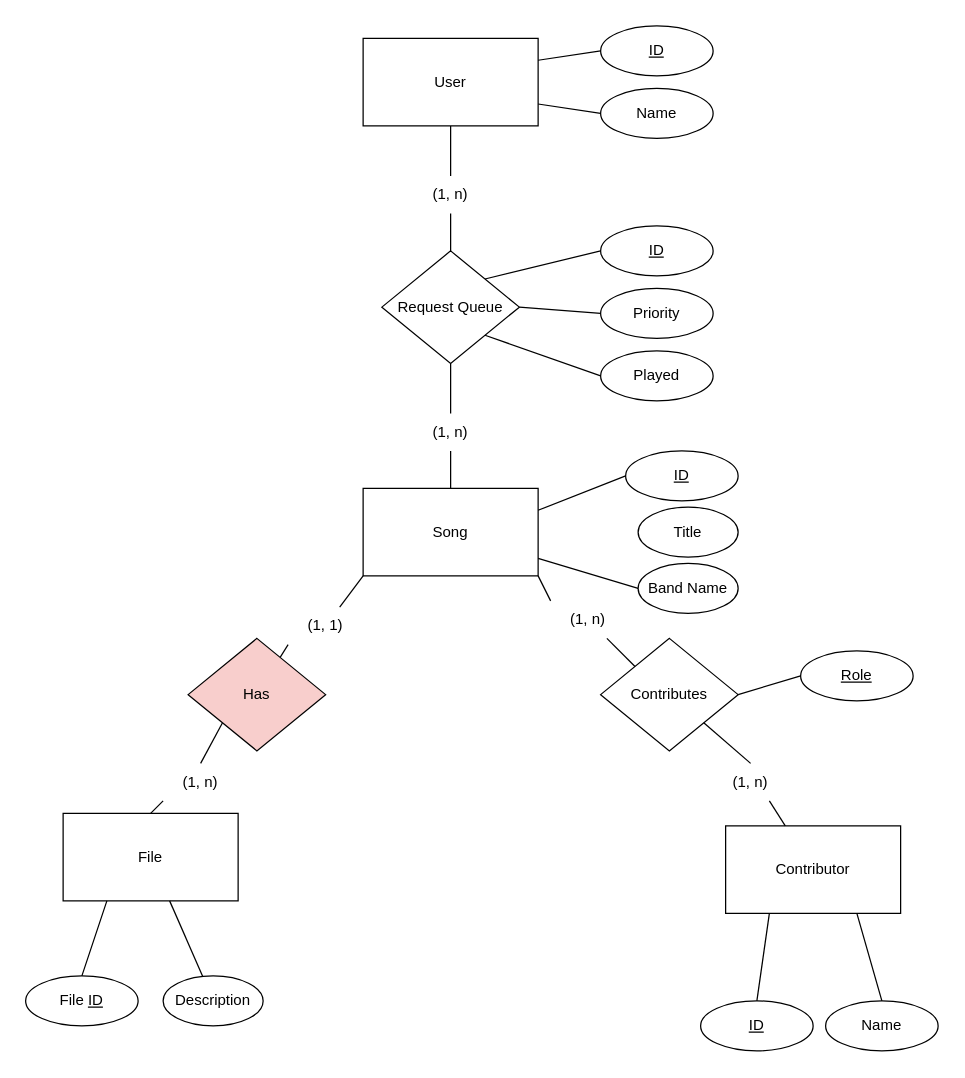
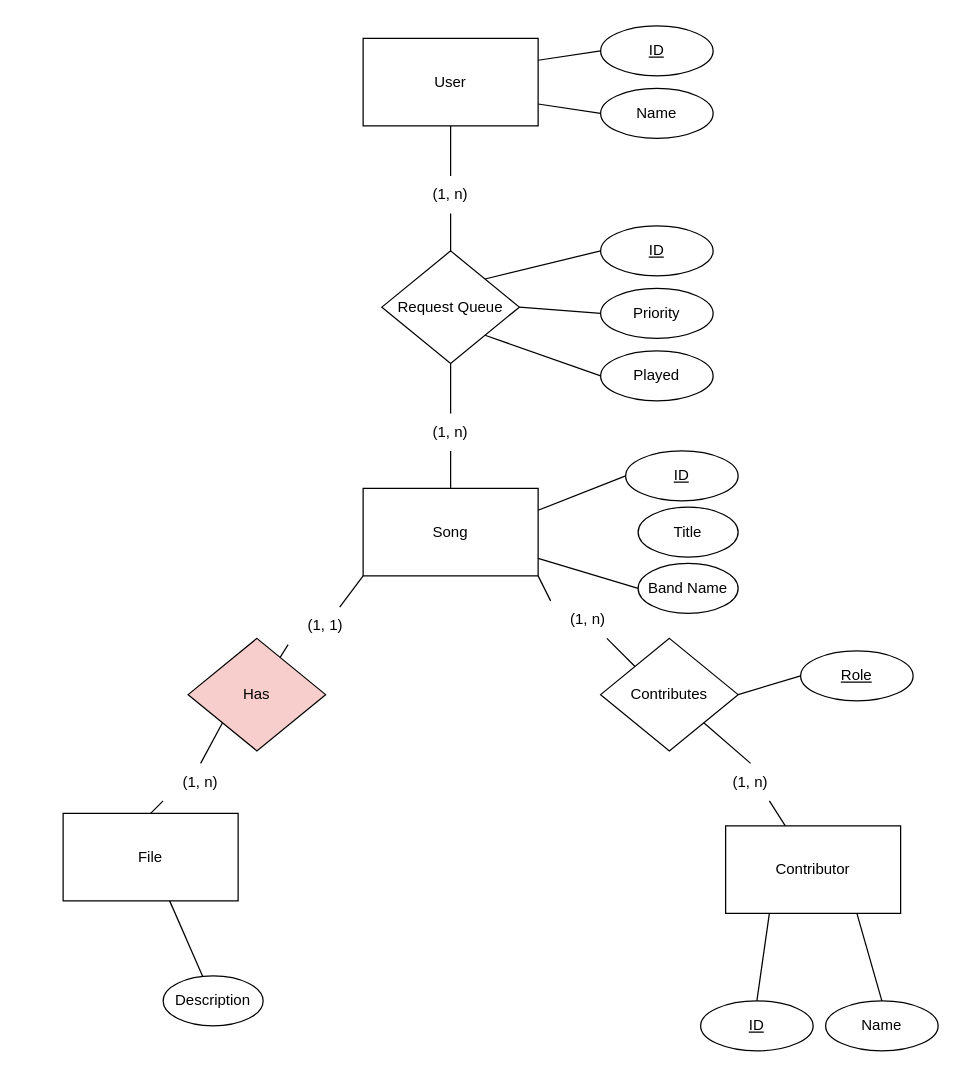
(94, 939) -> none
(82, 1001) -> none
